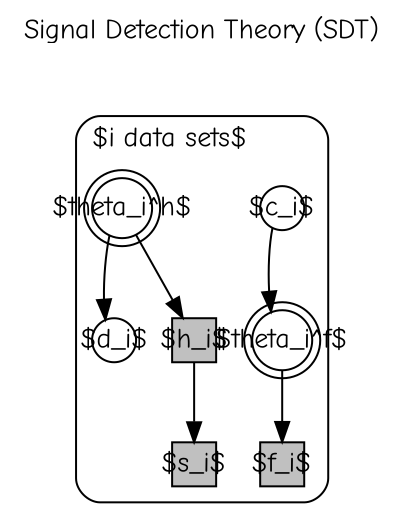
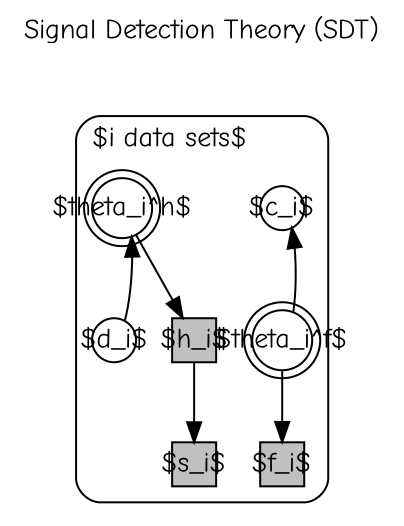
(269, 259) -> (296, 280)
(105, 267) -> (130, 289)
